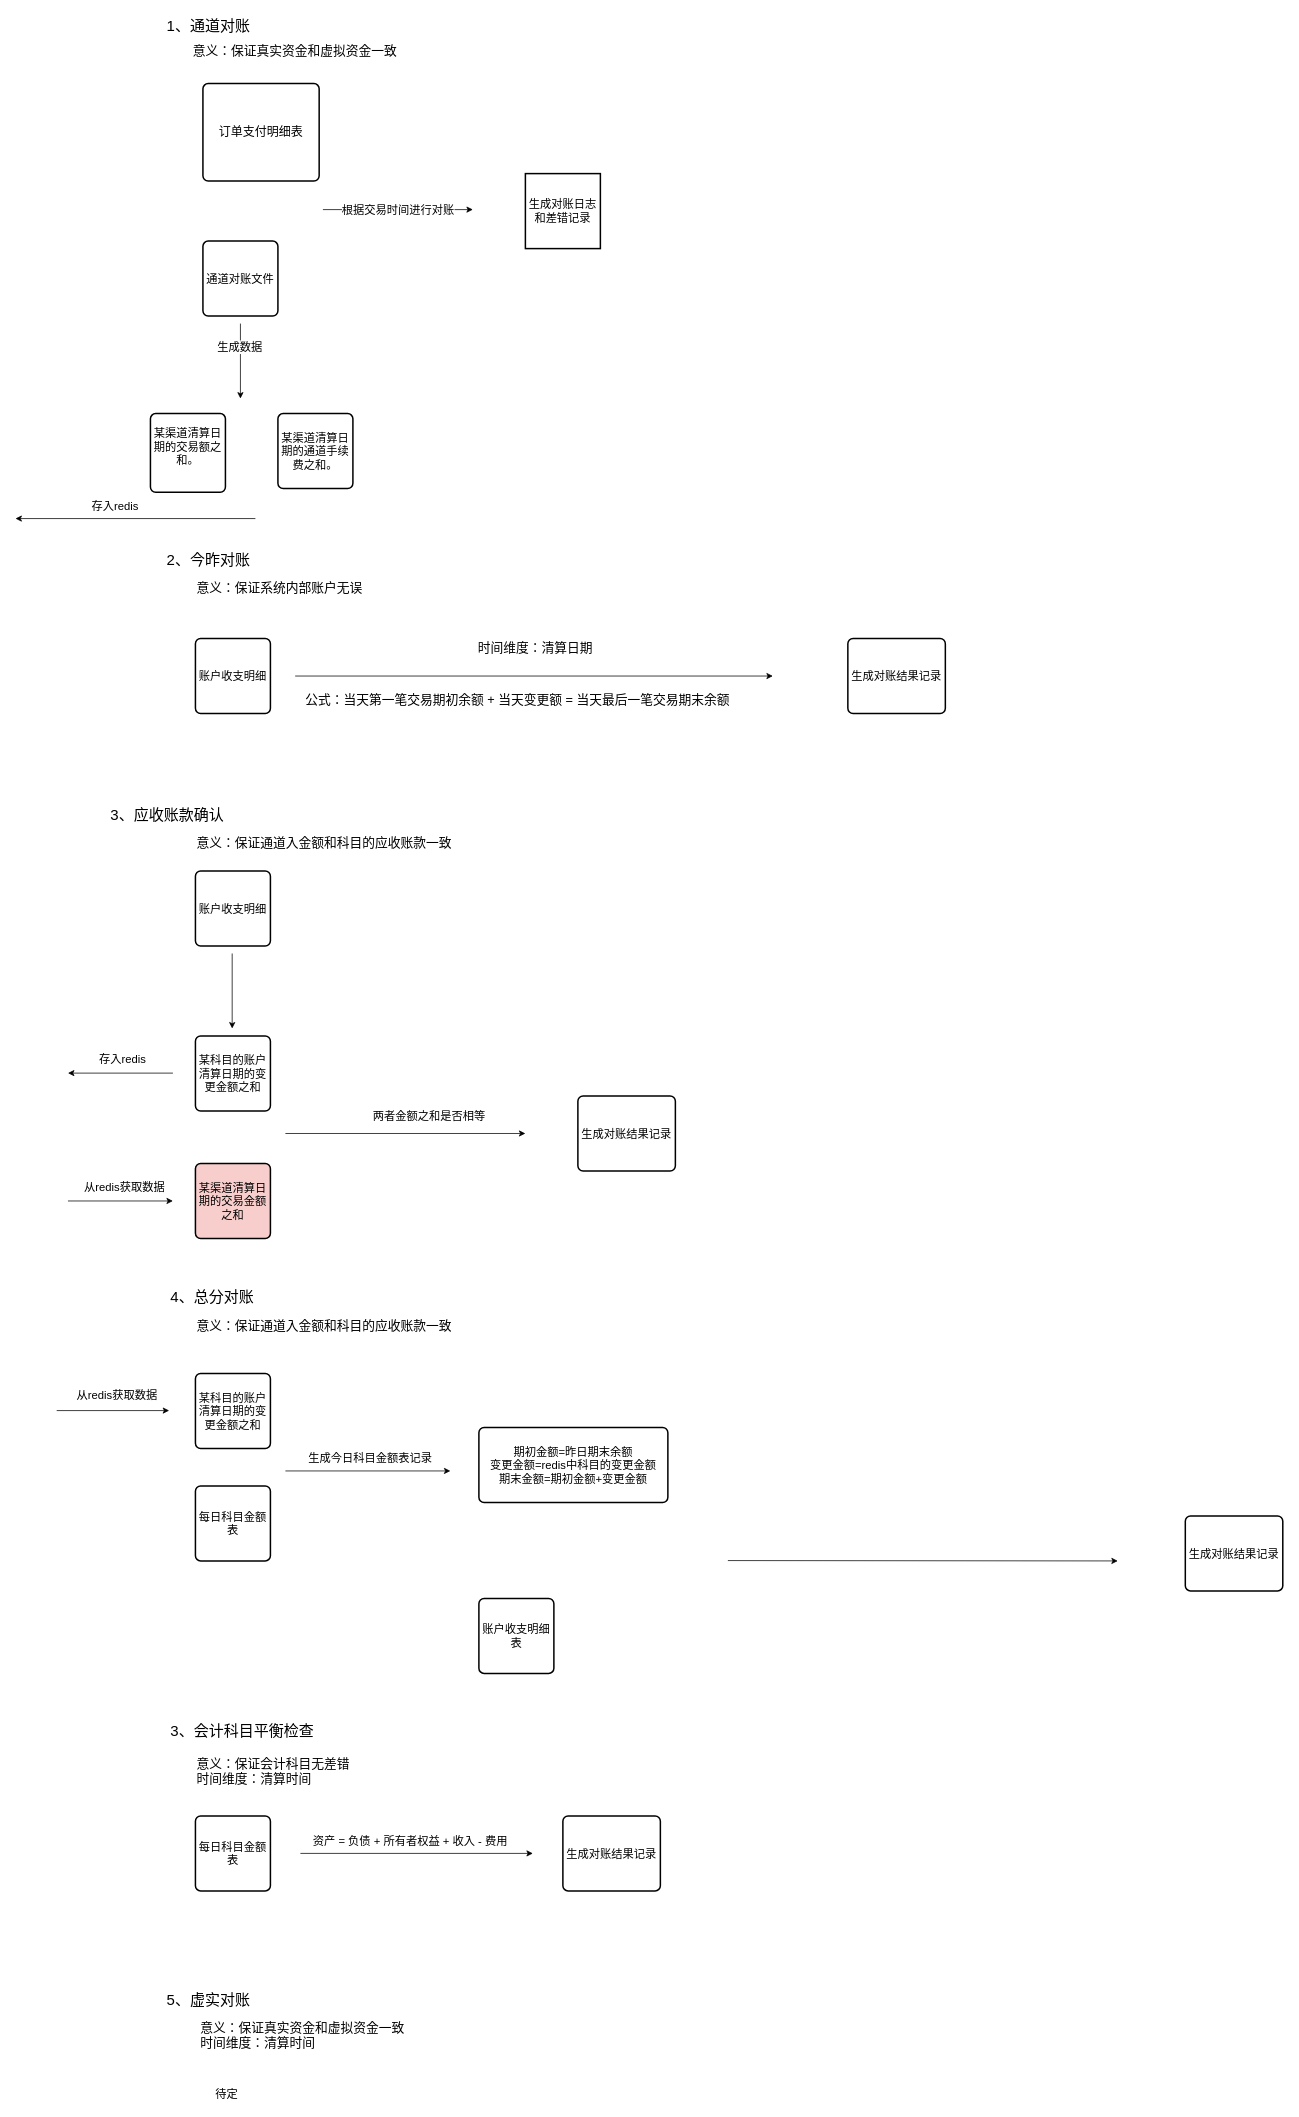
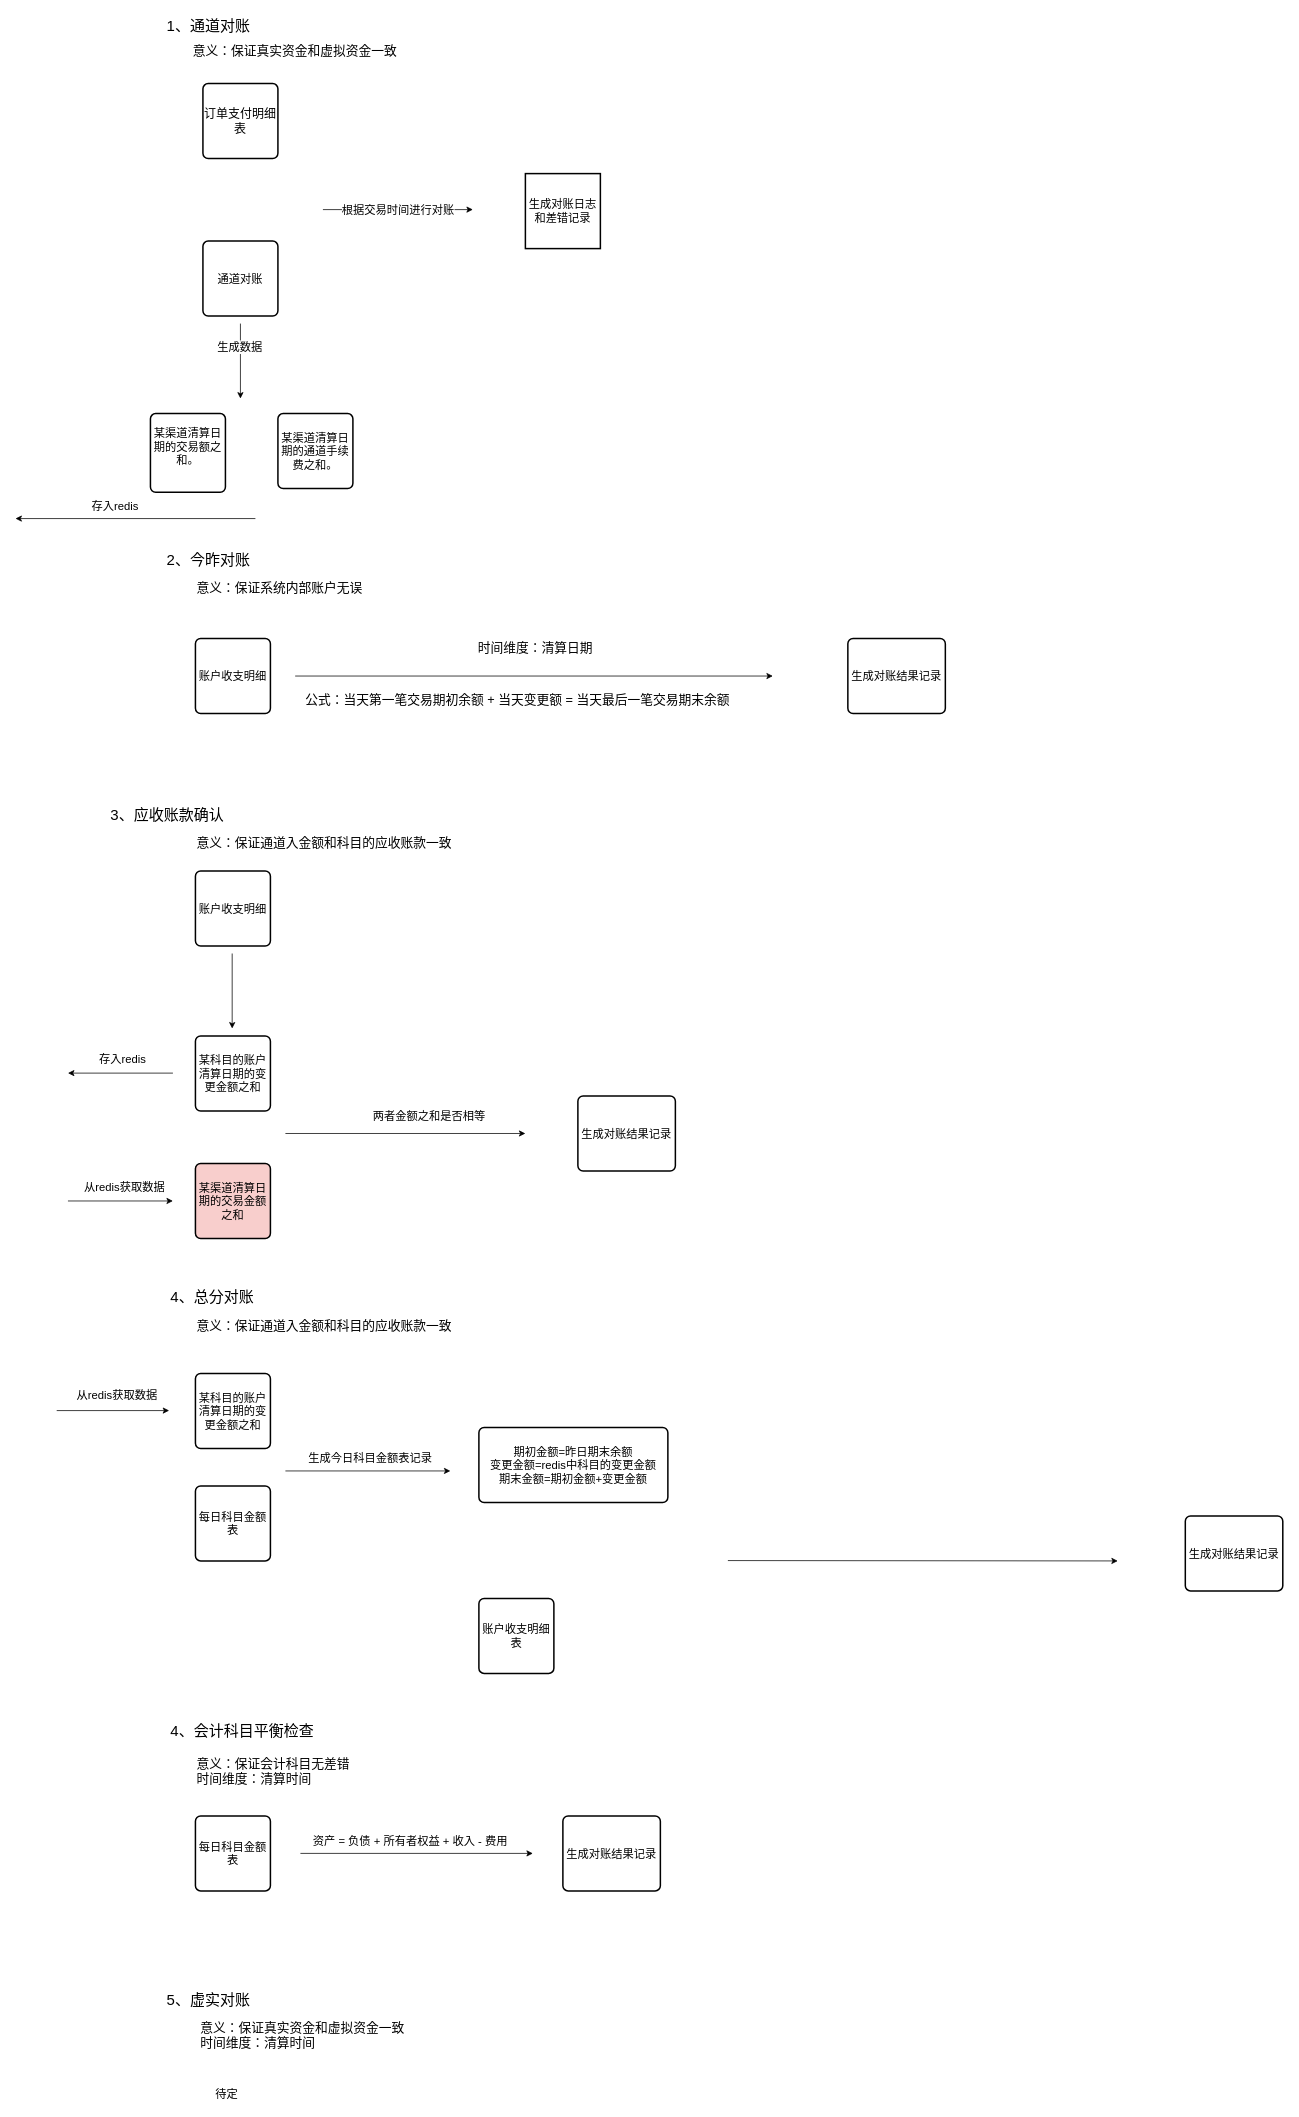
(261, 132) -> (240, 121)
(240, 279) -> (240, 279)
(242, 1731) -> (242, 1731)
